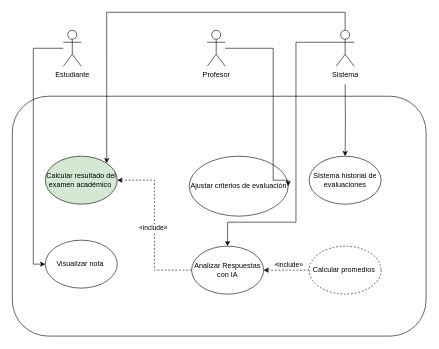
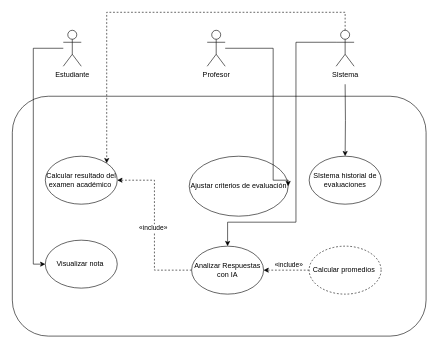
(161, 12) -> (161, 12)
(81, 180) -> (81, 180)
